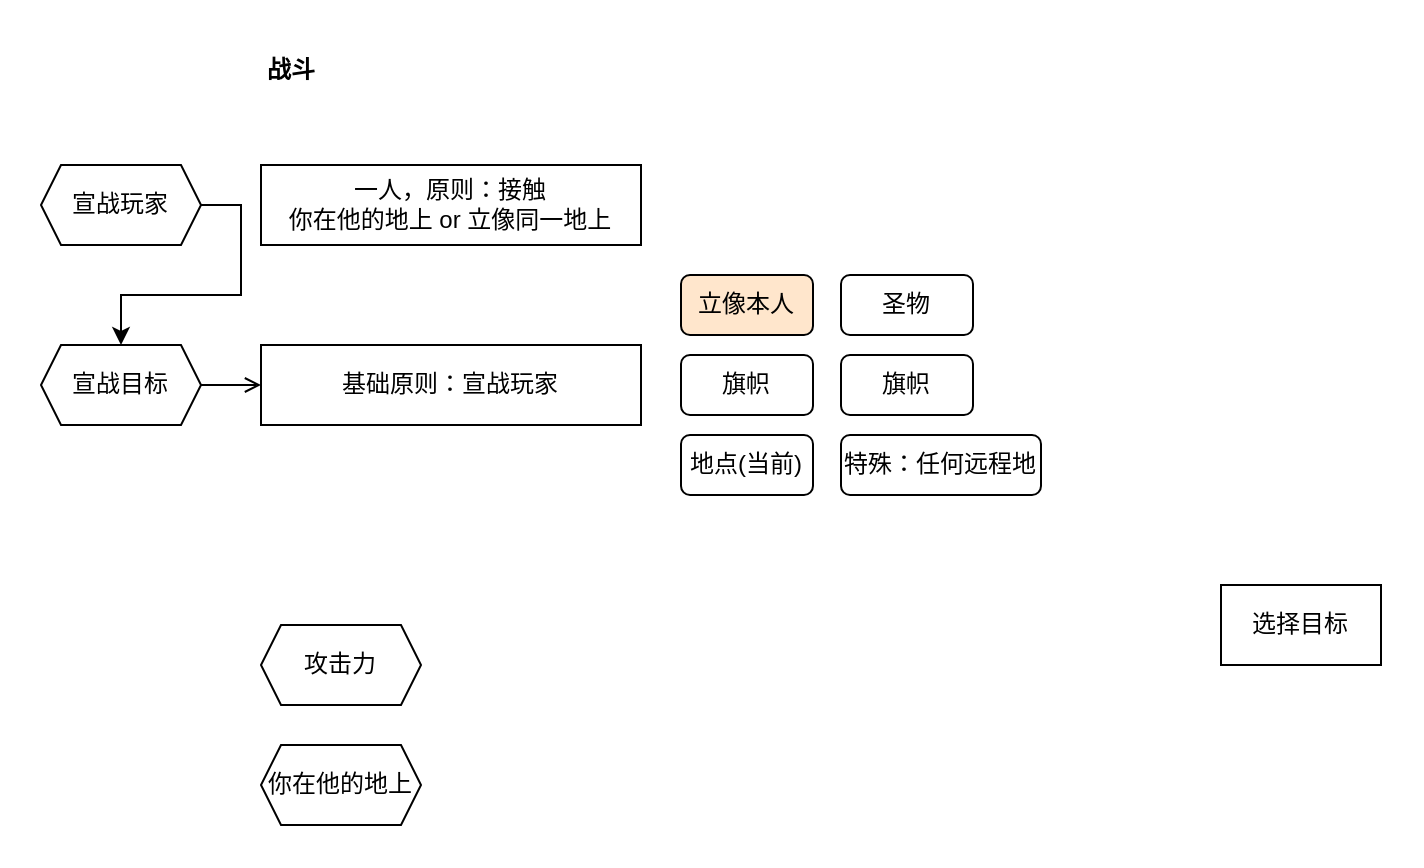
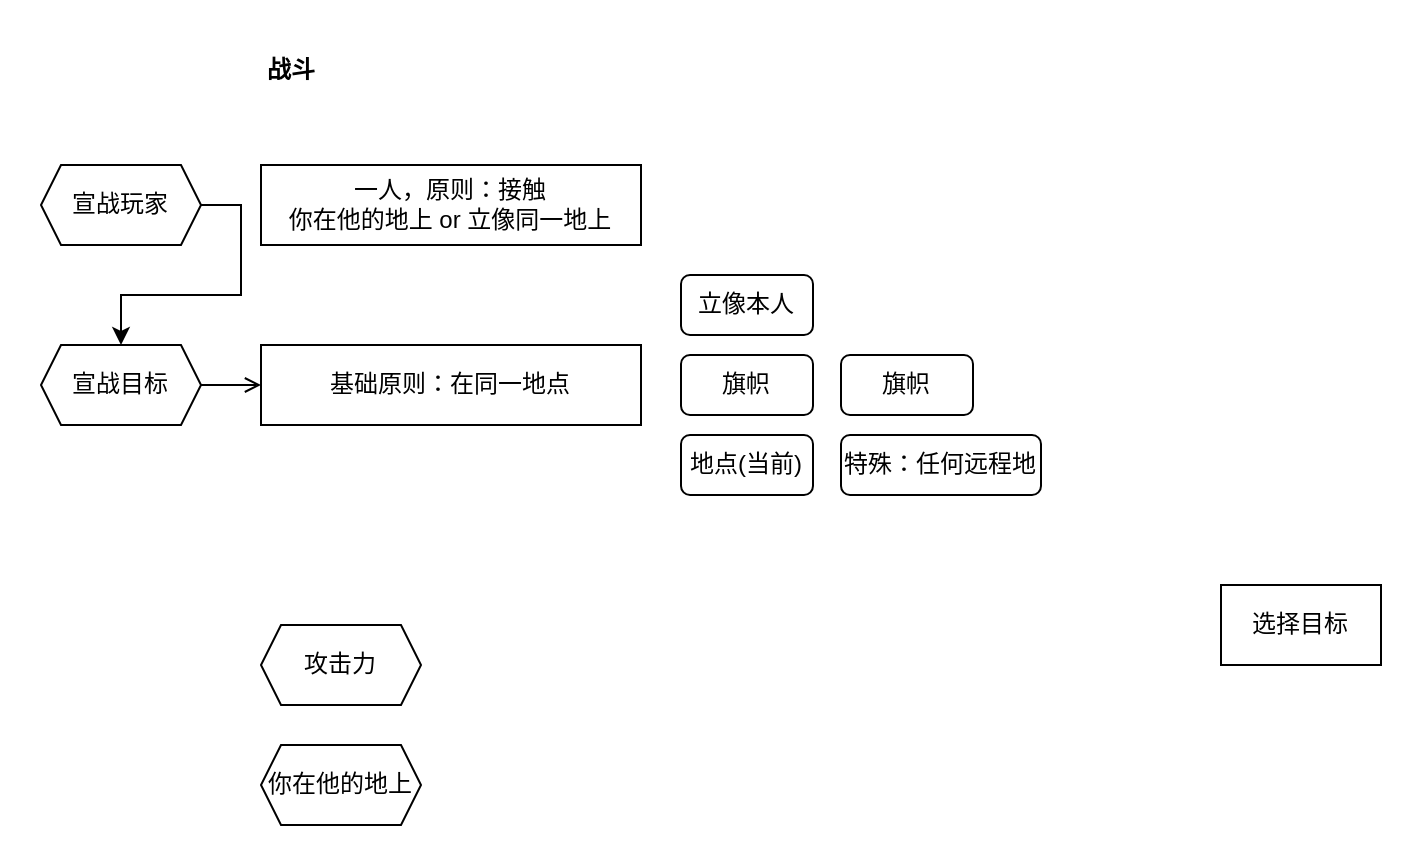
(747, 305) -> (747, 305)
(907, 305) -> none
(451, 385) -> (451, 385)
